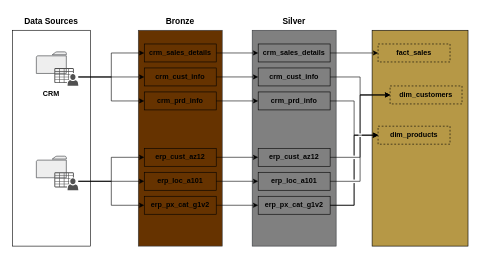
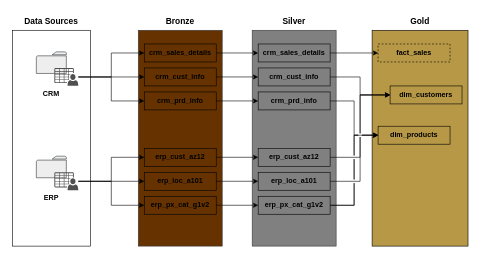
none -> (420, 21)
(426, 95) -> (426, 95)
(414, 135) -> (414, 135)
none -> (51, 198)
